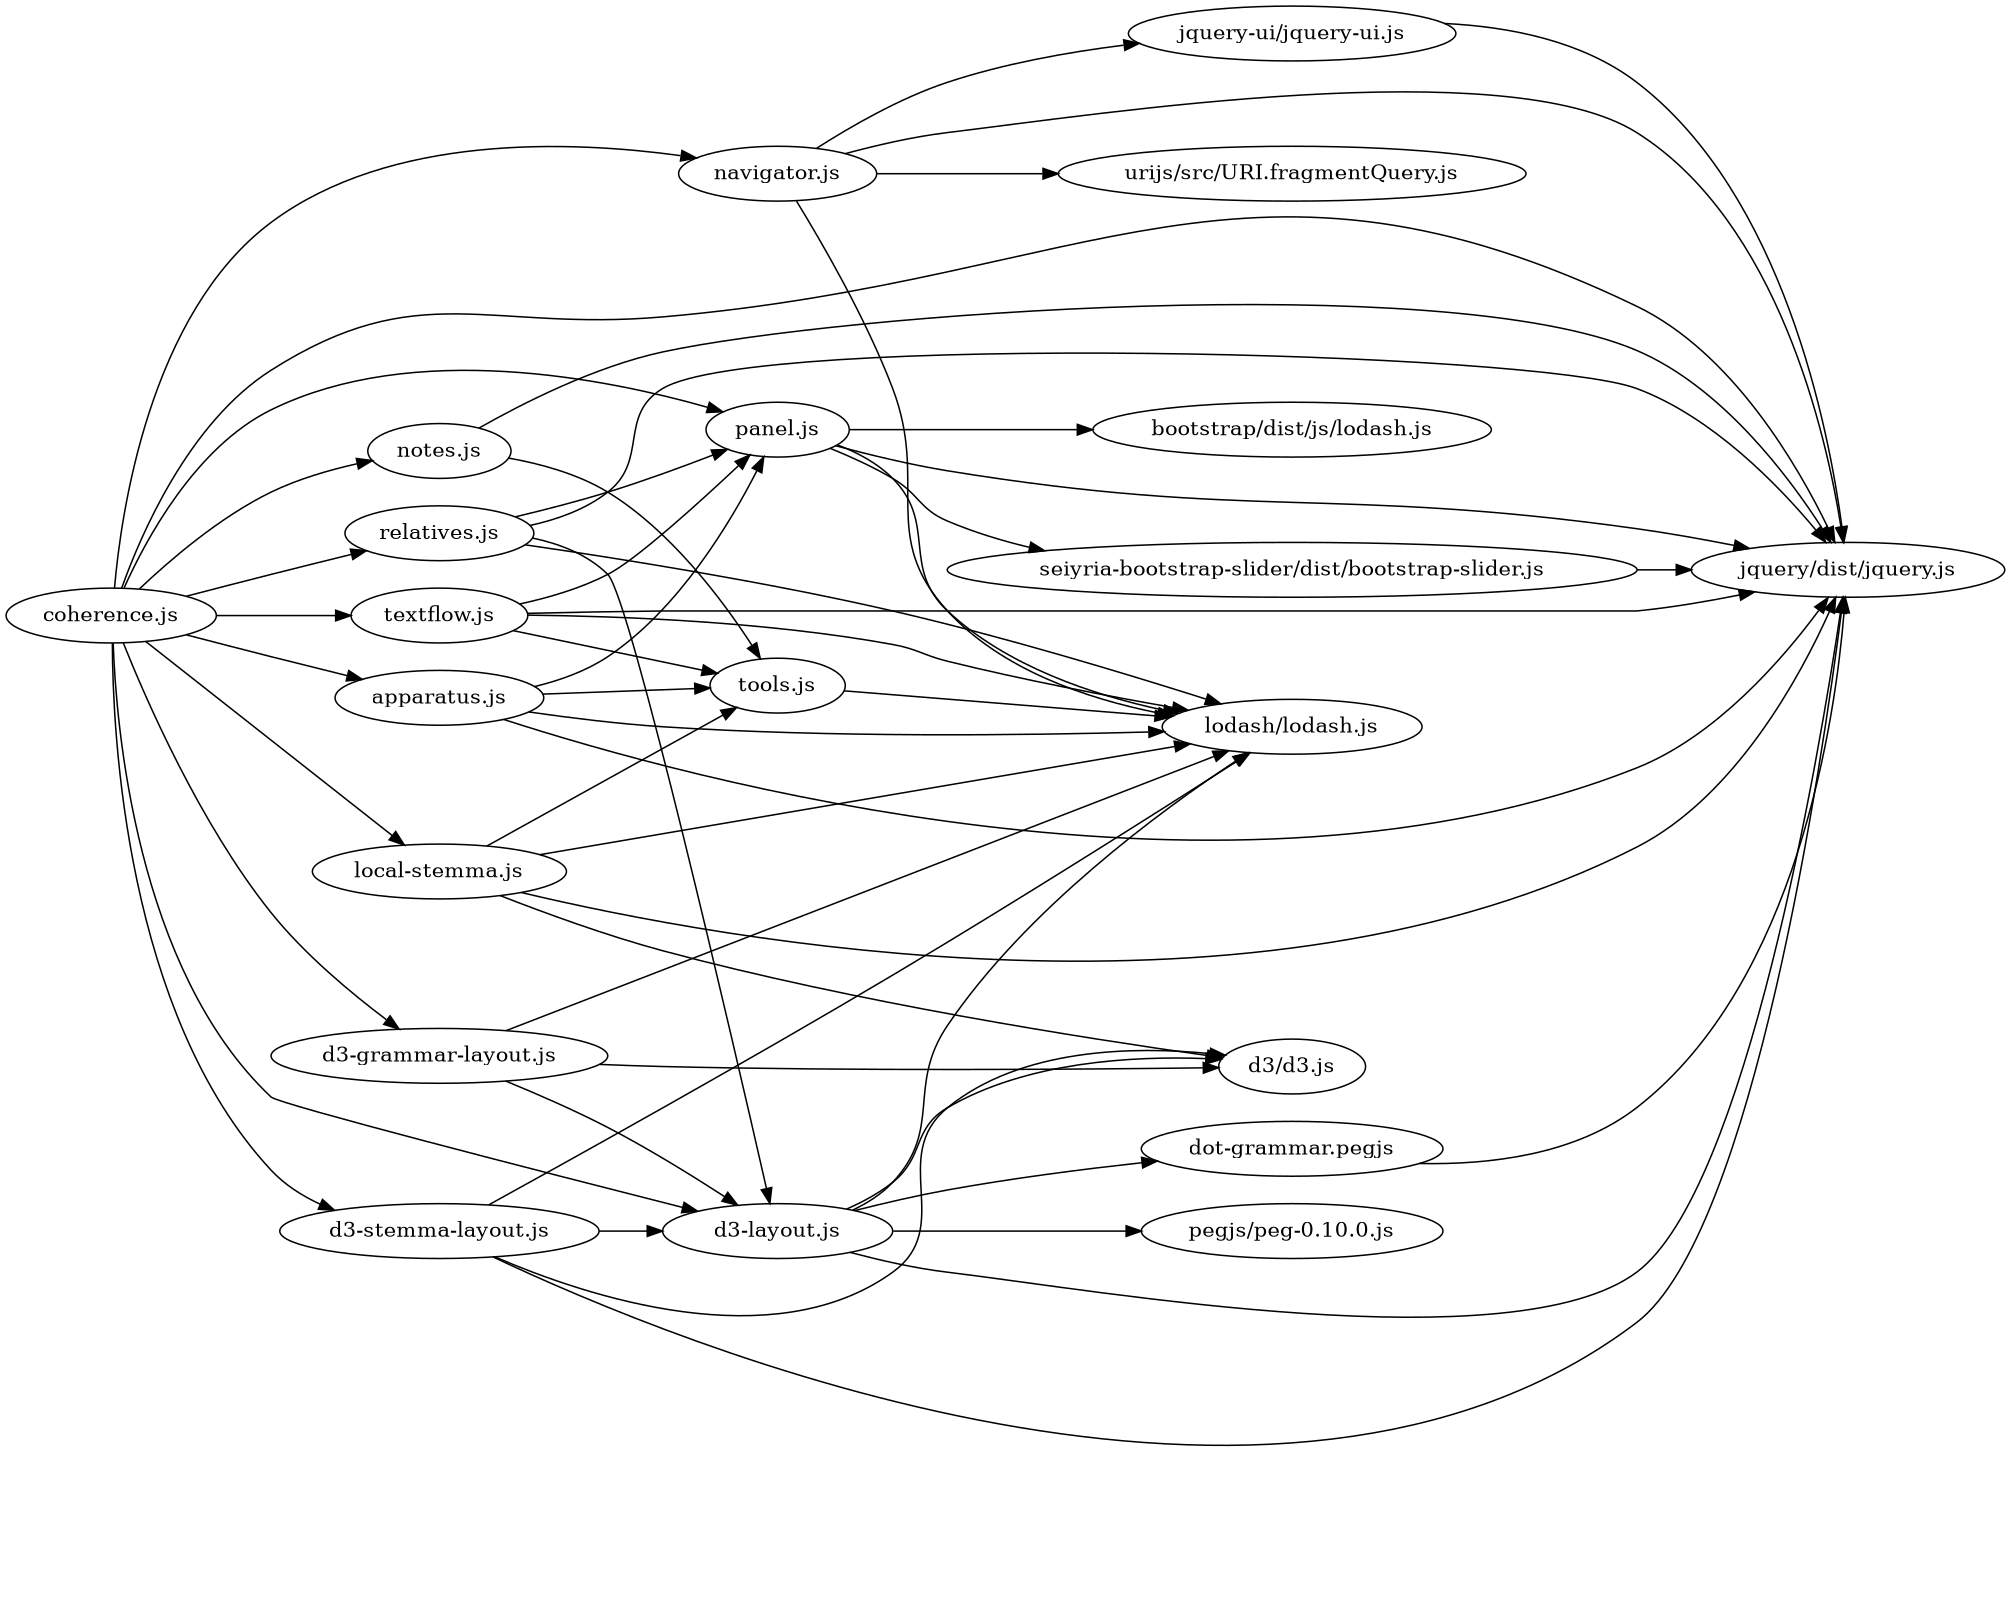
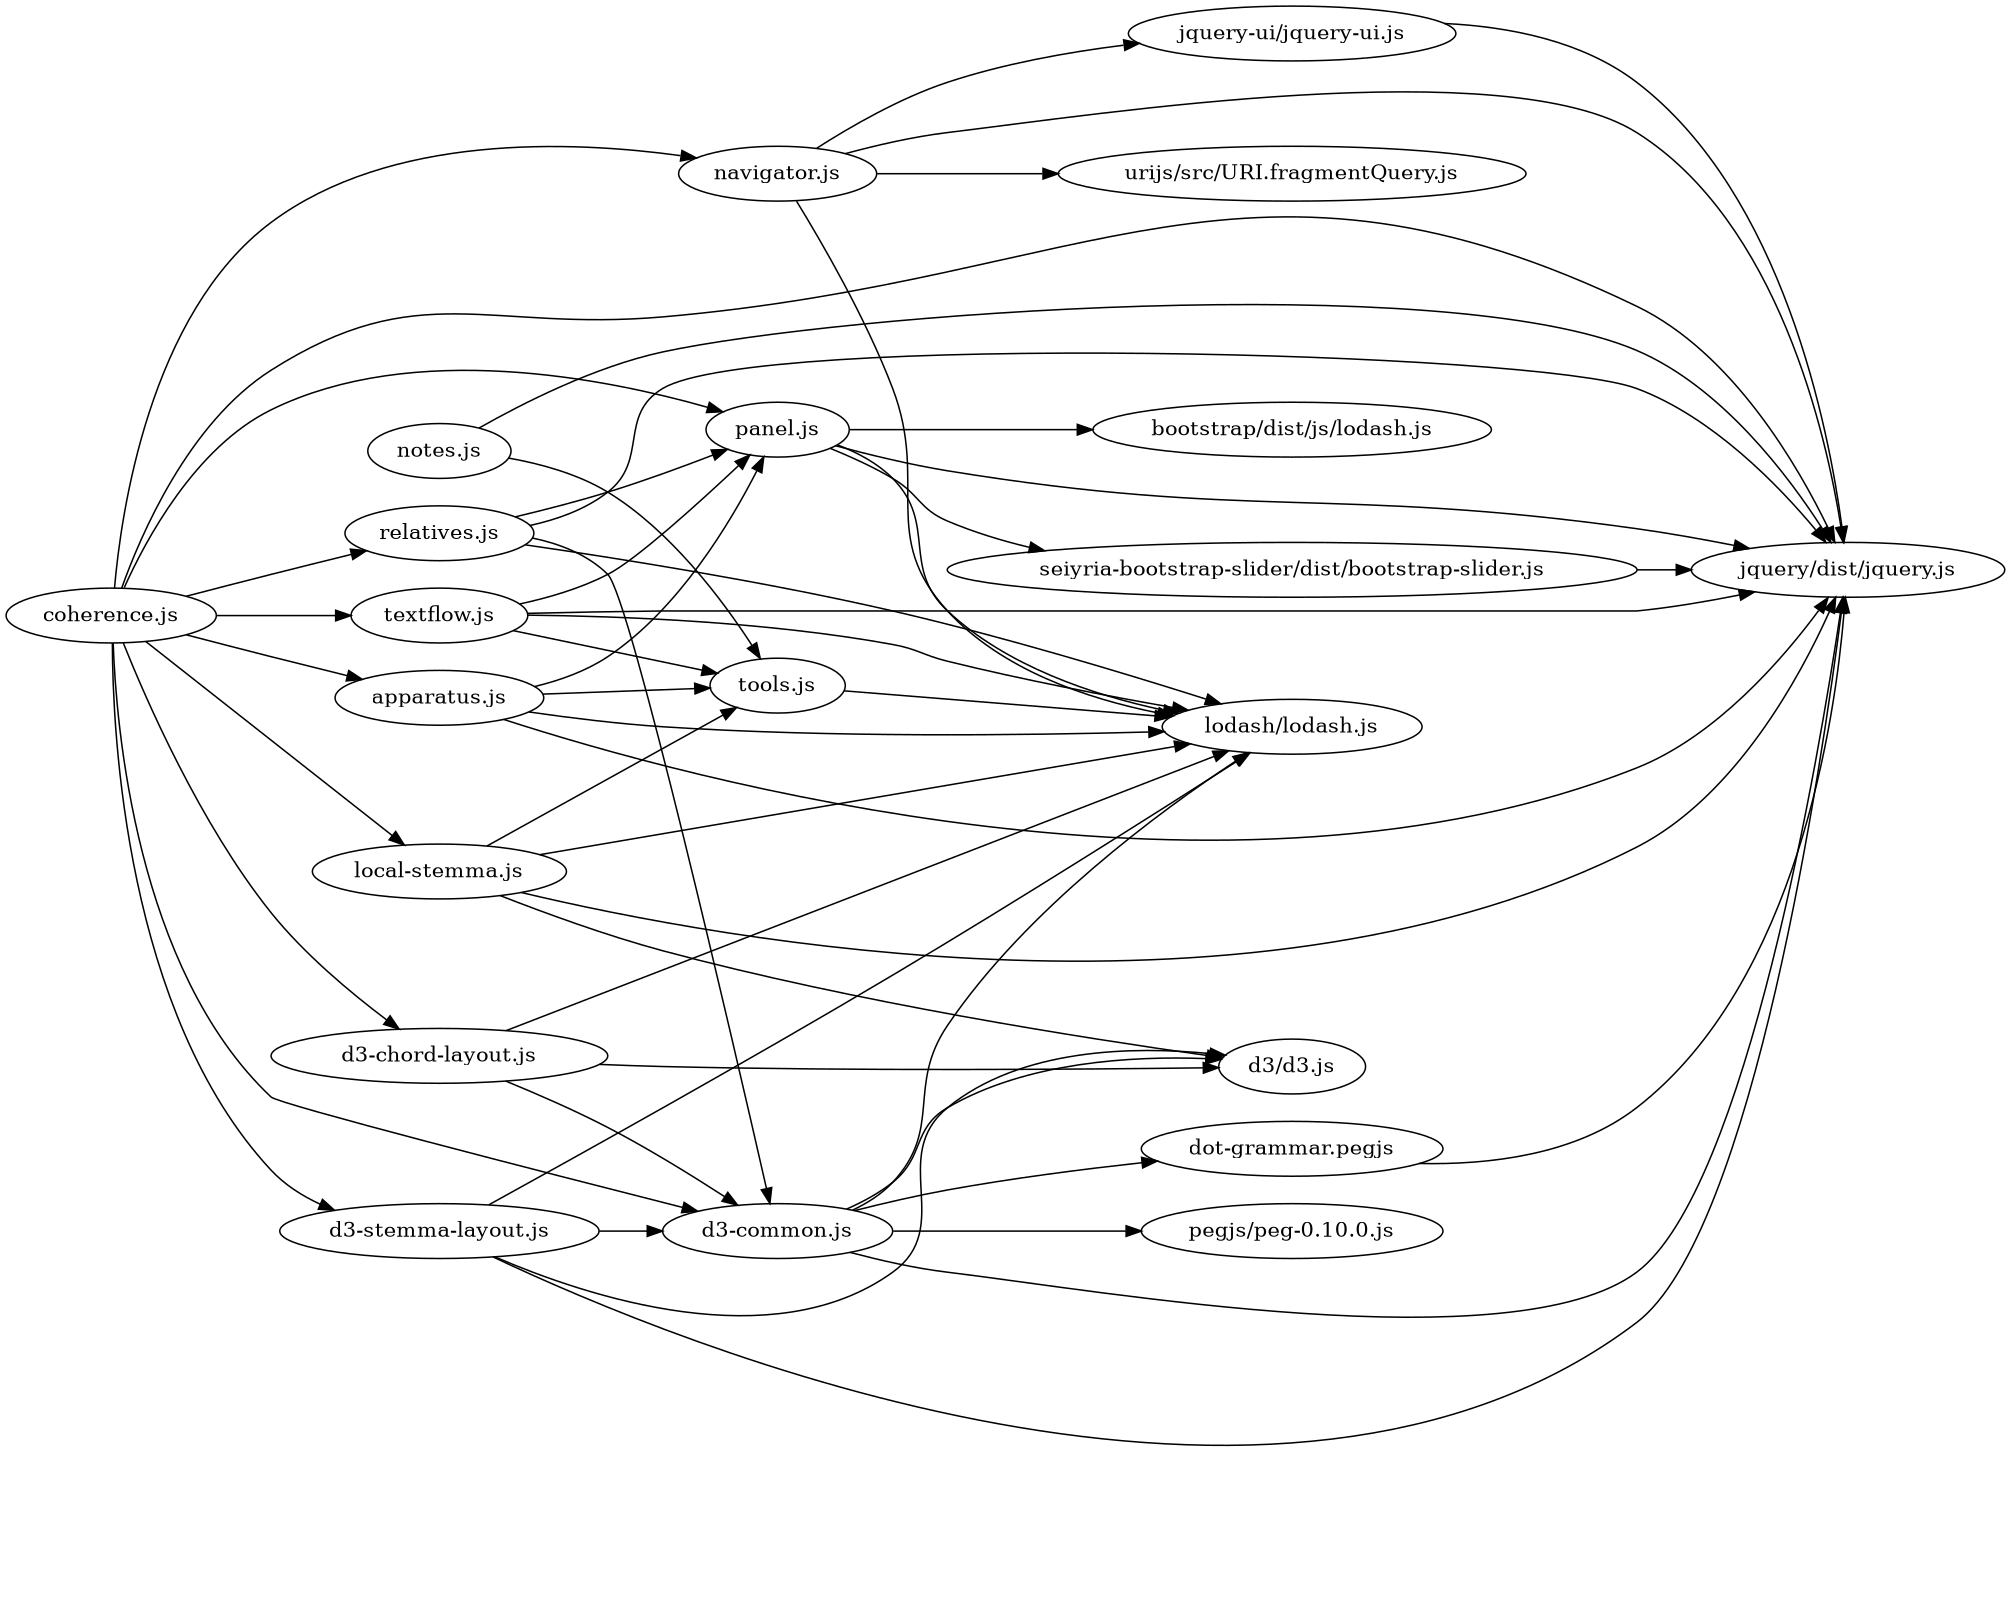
(239, 510) -> none
(439, 1056) -> (439, 1056)
(778, 1231) -> (778, 1231)
